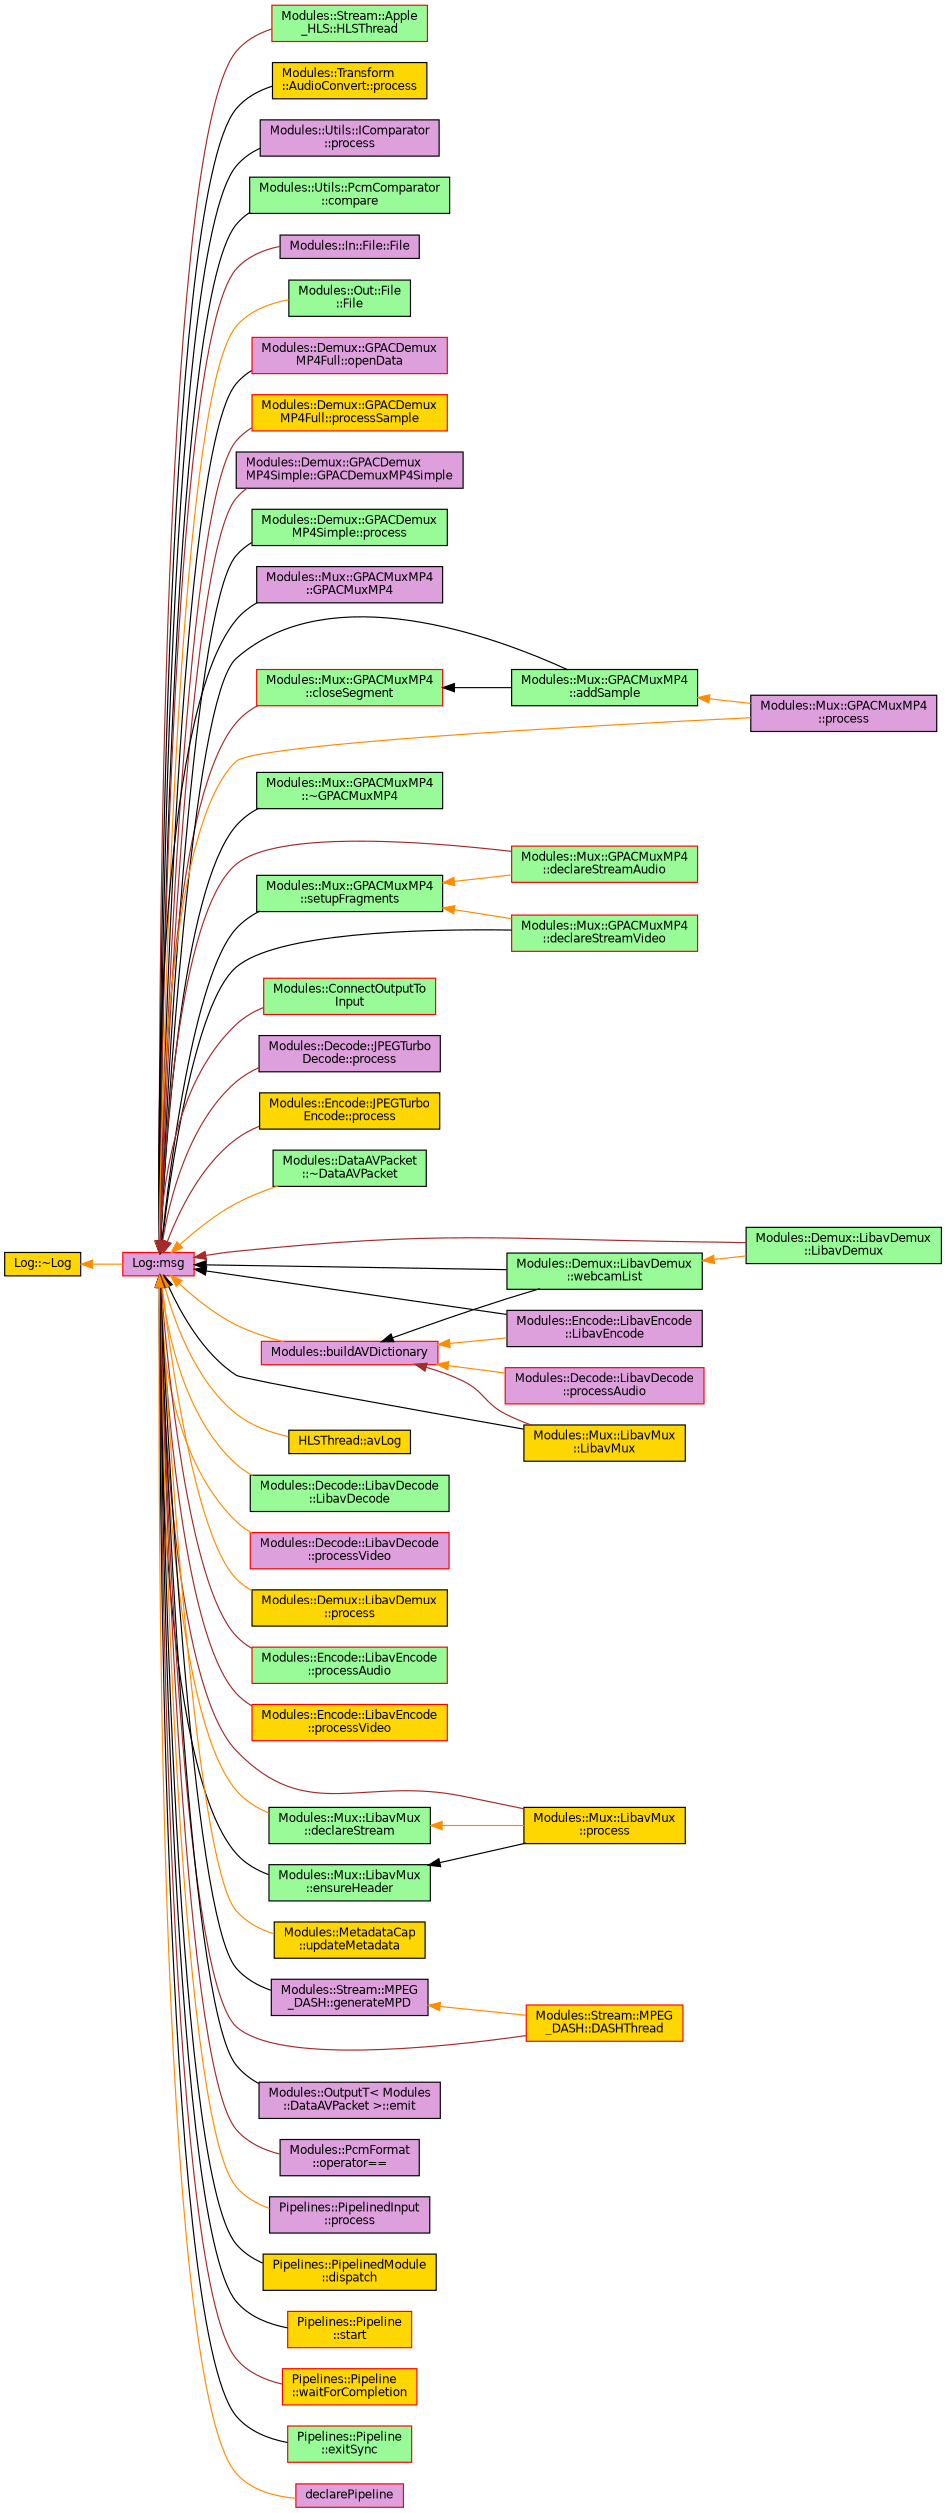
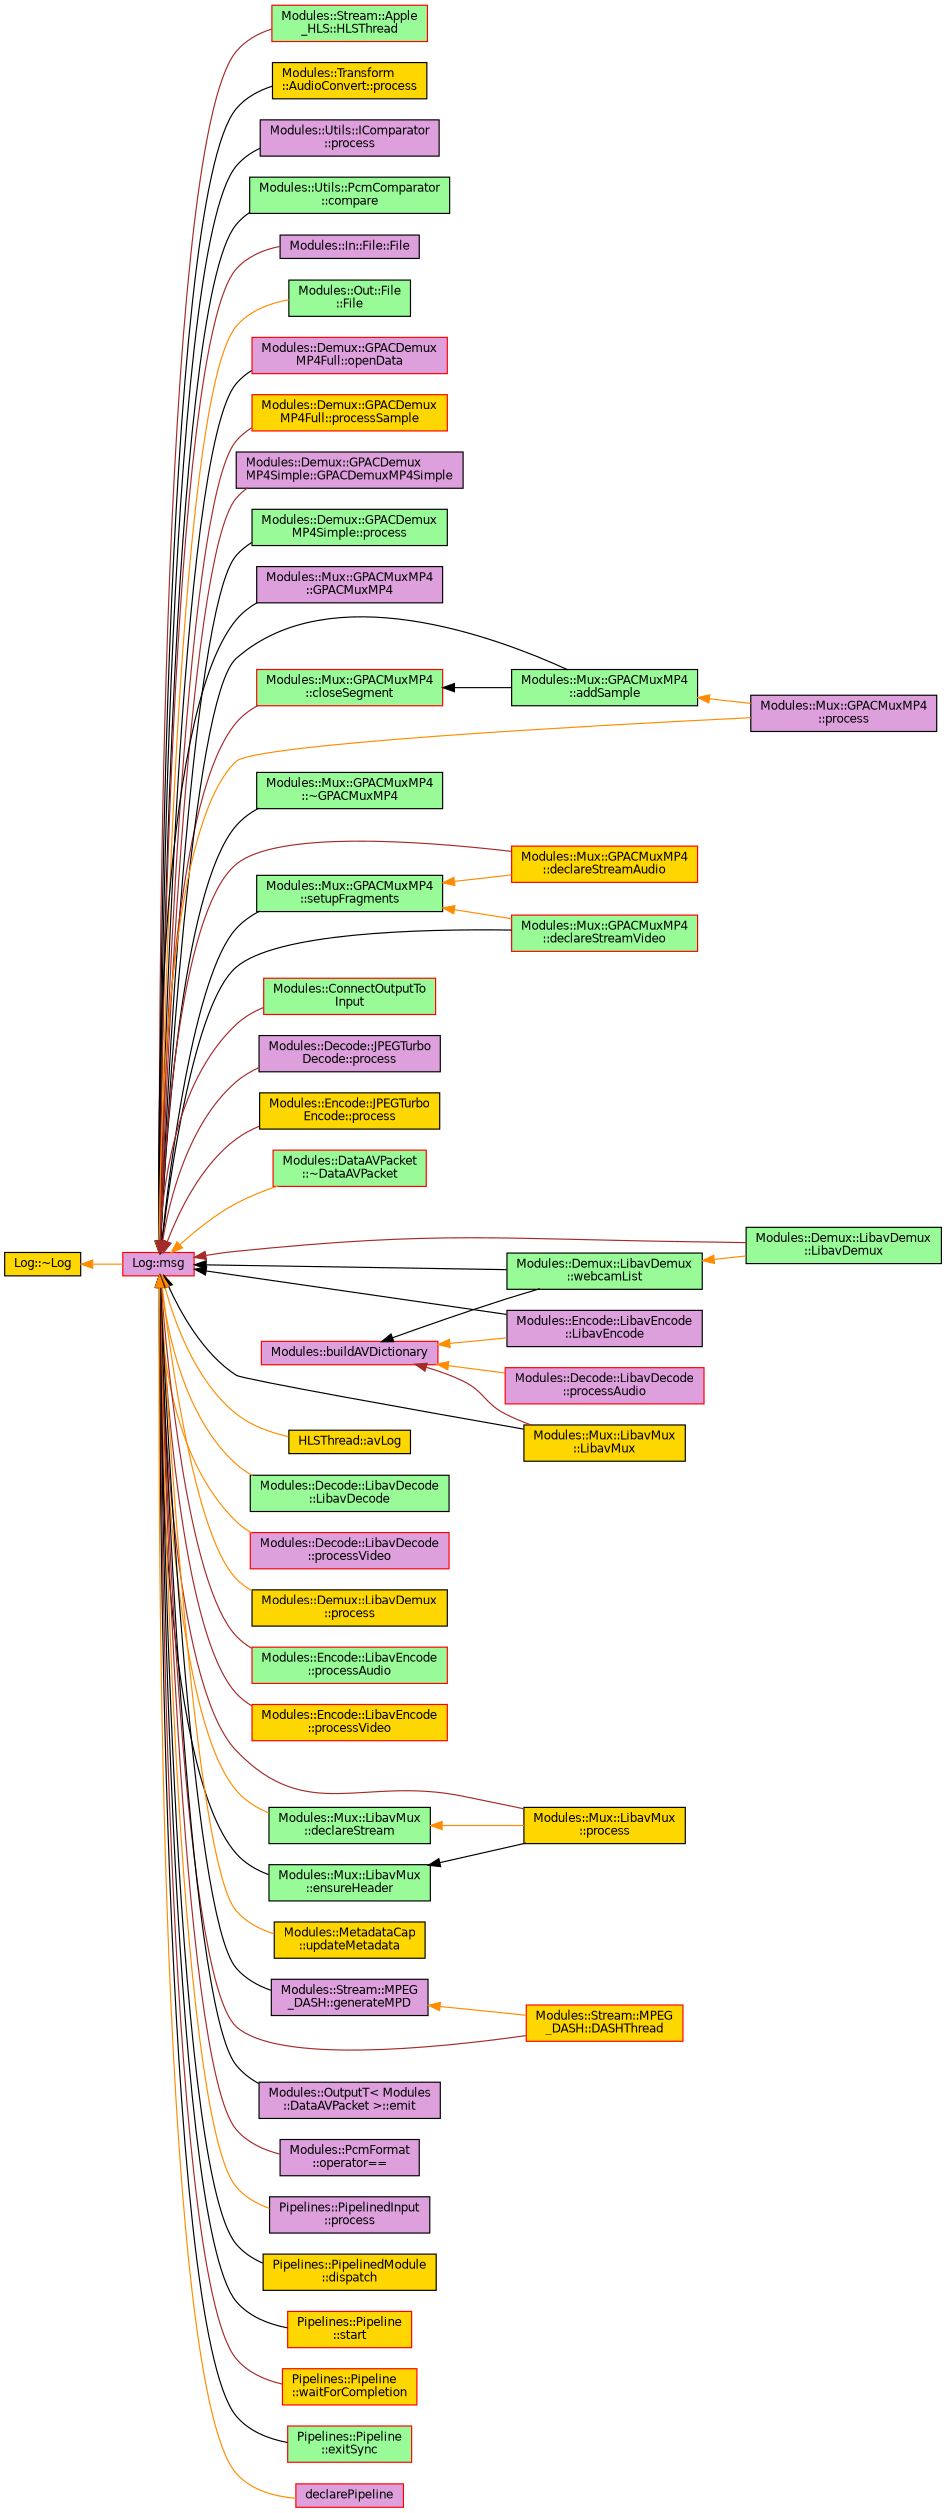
(605, 864) -> (605, 864)
(350, 1168) -> (350, 1168)
(227, 1320) -> none
